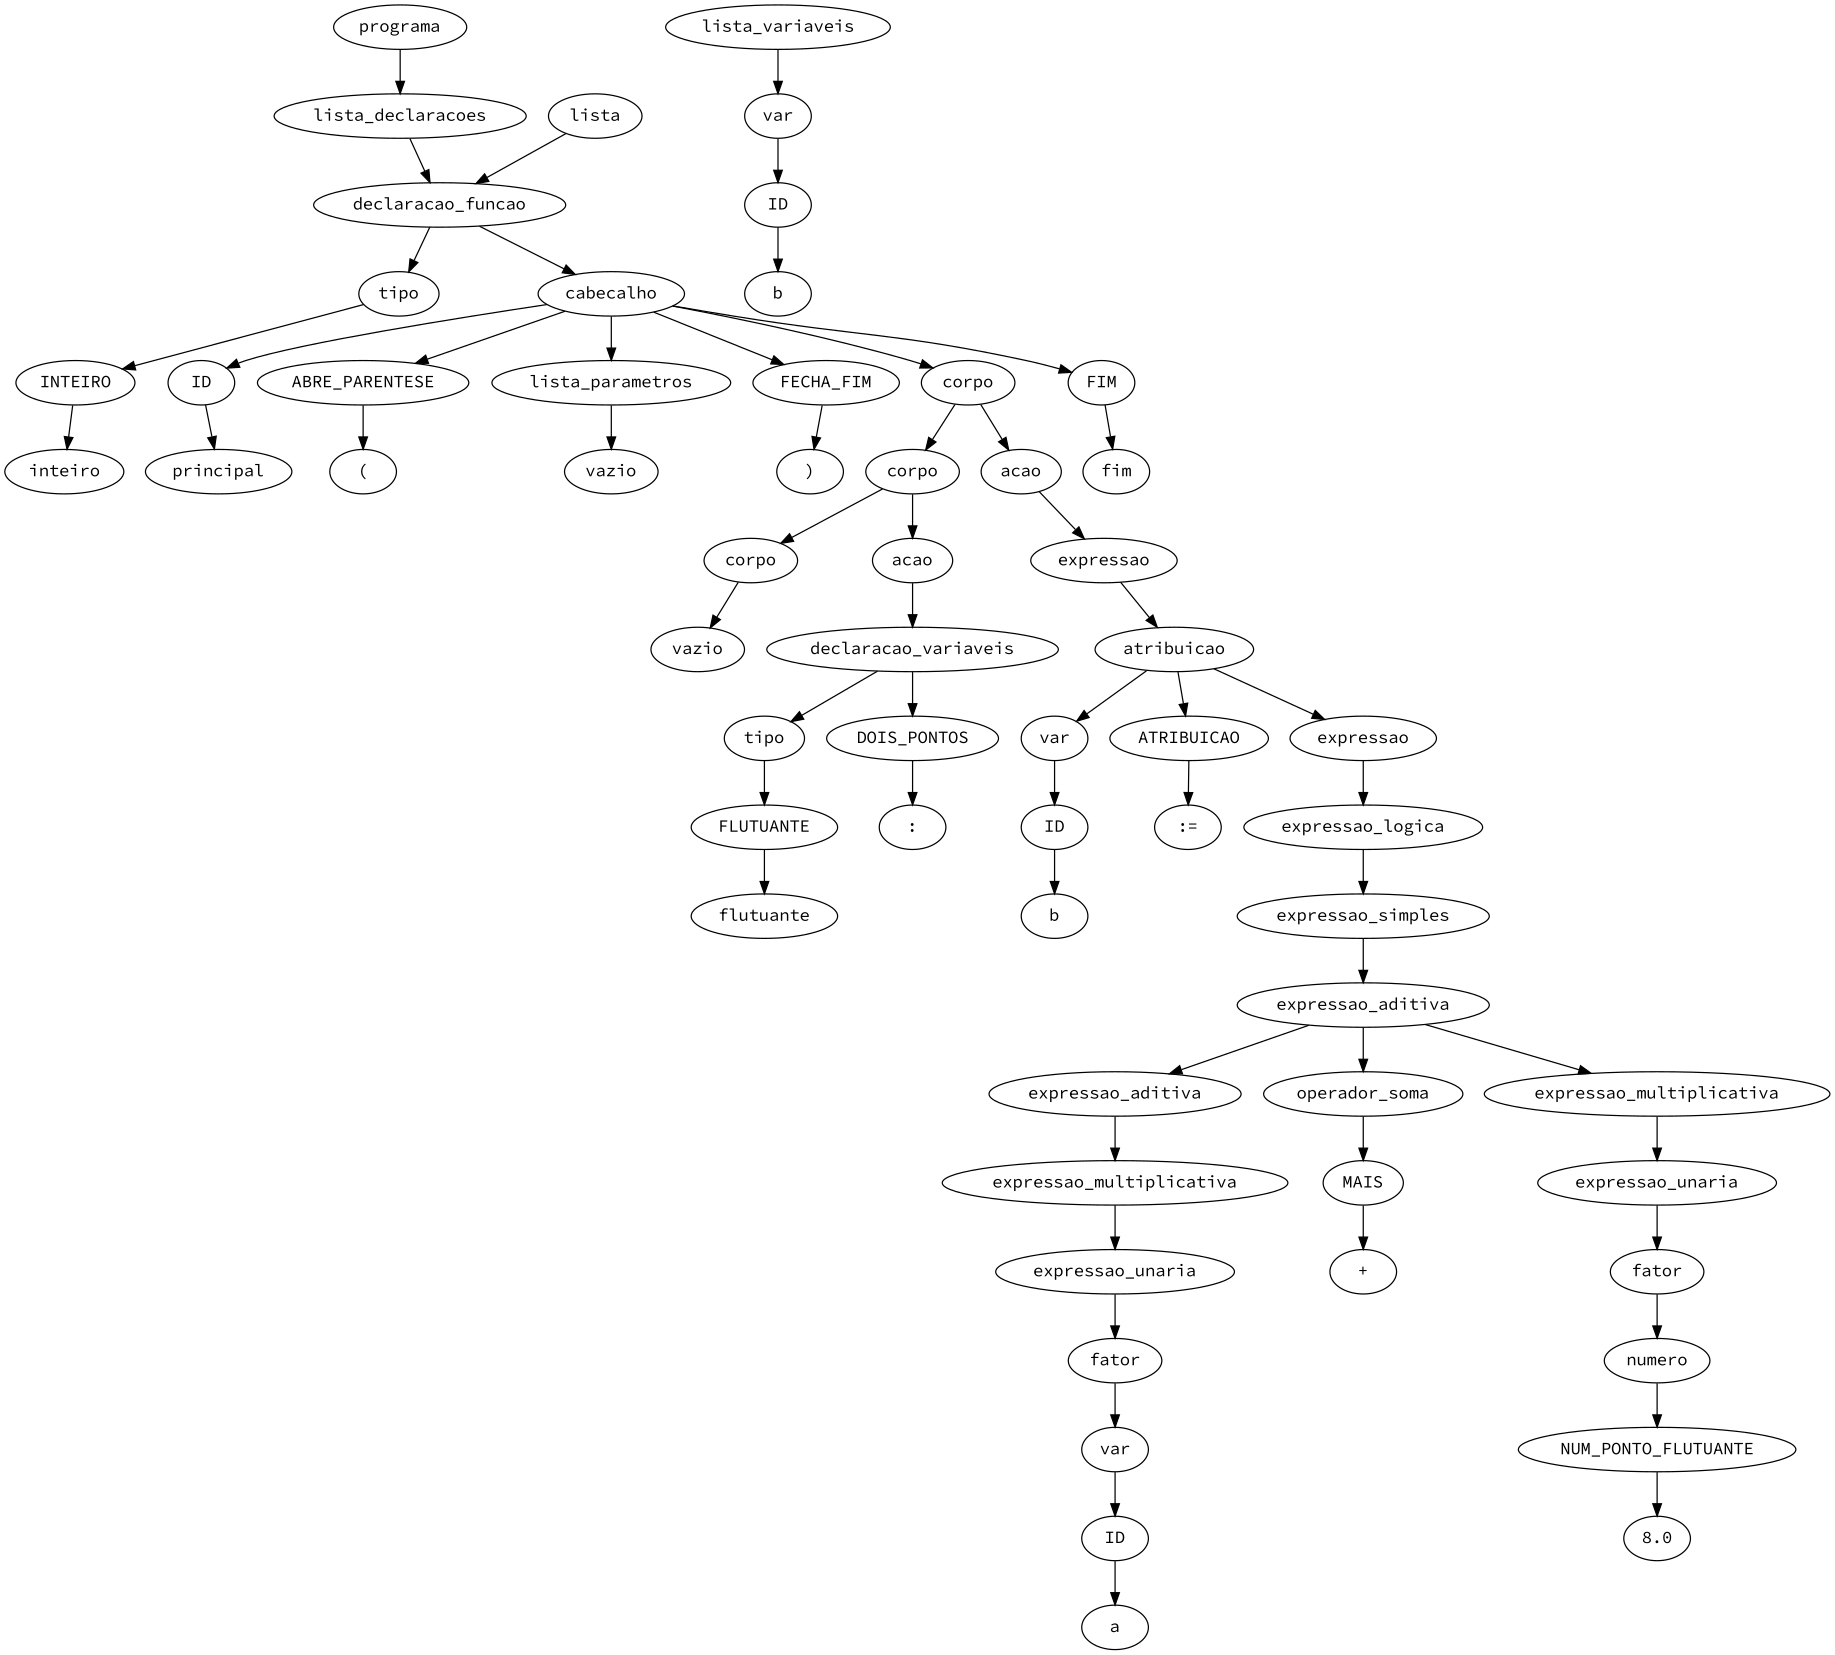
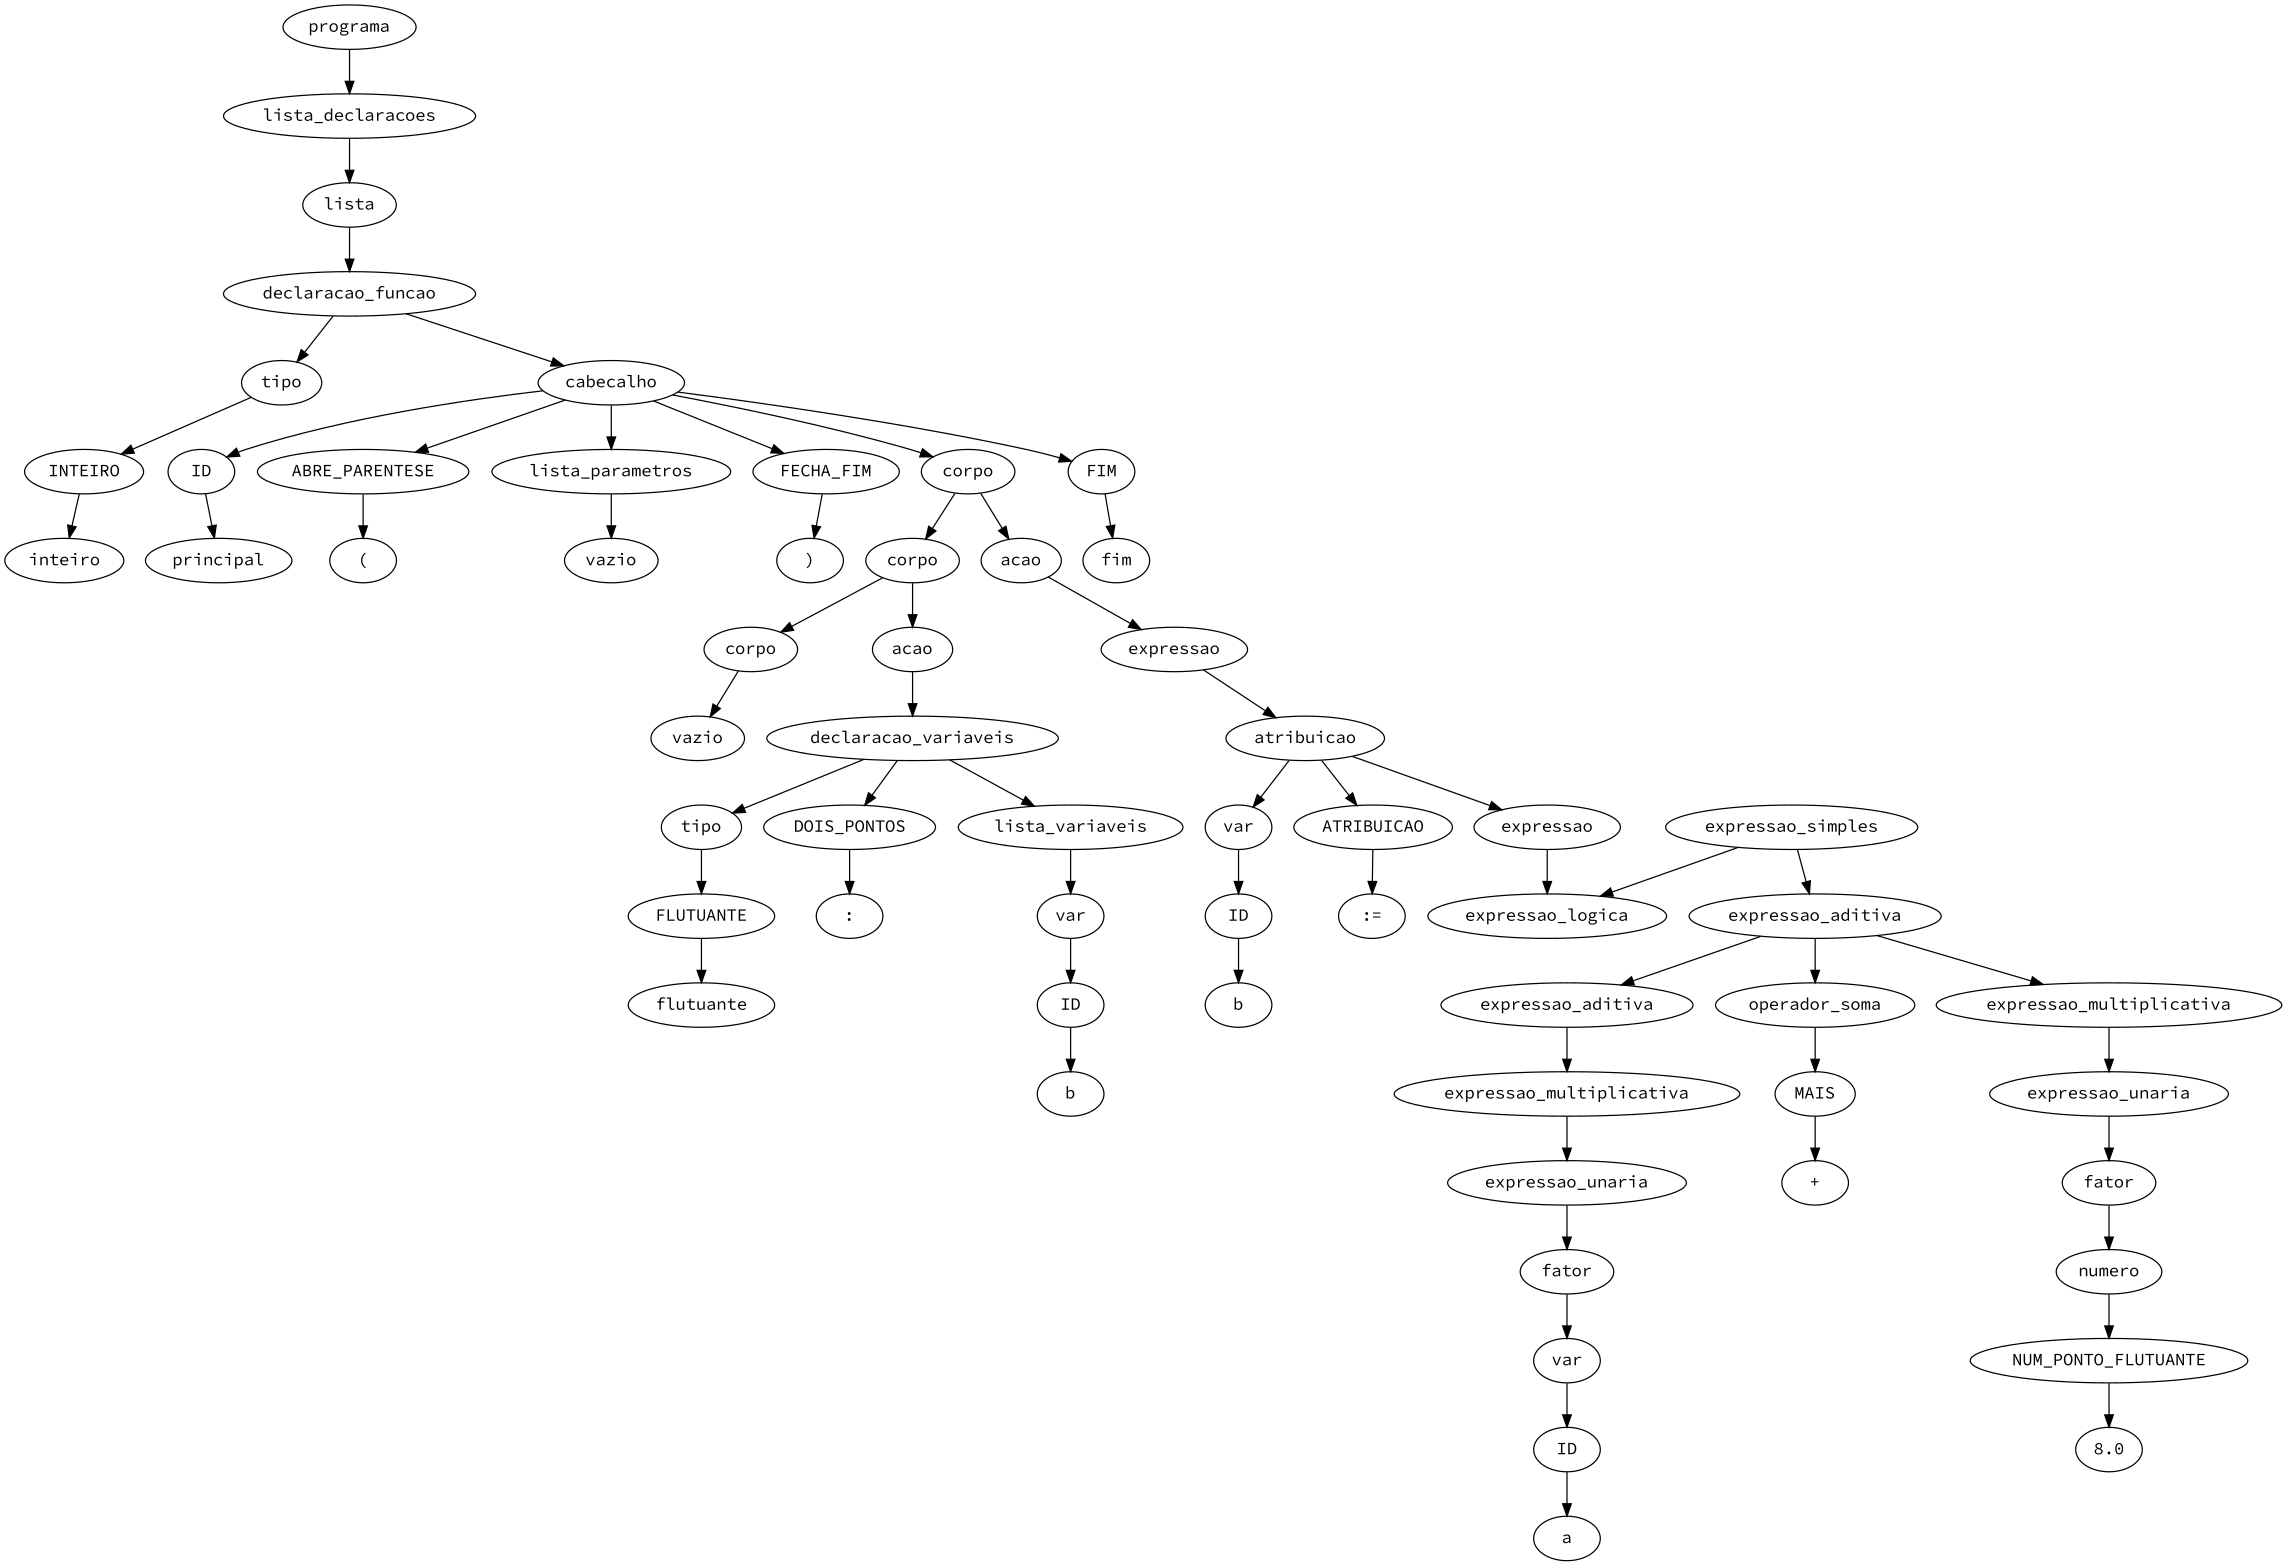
(417, 155) -> (350, 154)
none -> (987, 780)
(1363, 866) -> (1675, 870)
